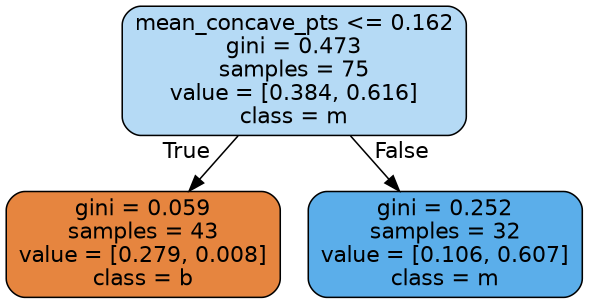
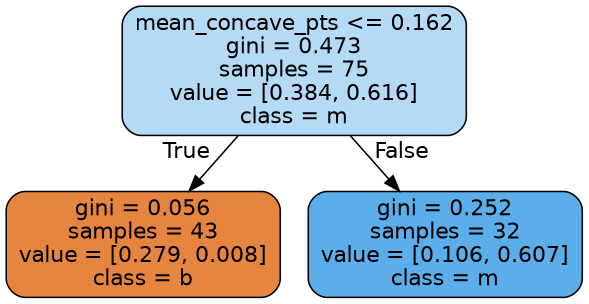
(143, 244) -> (143, 244)
